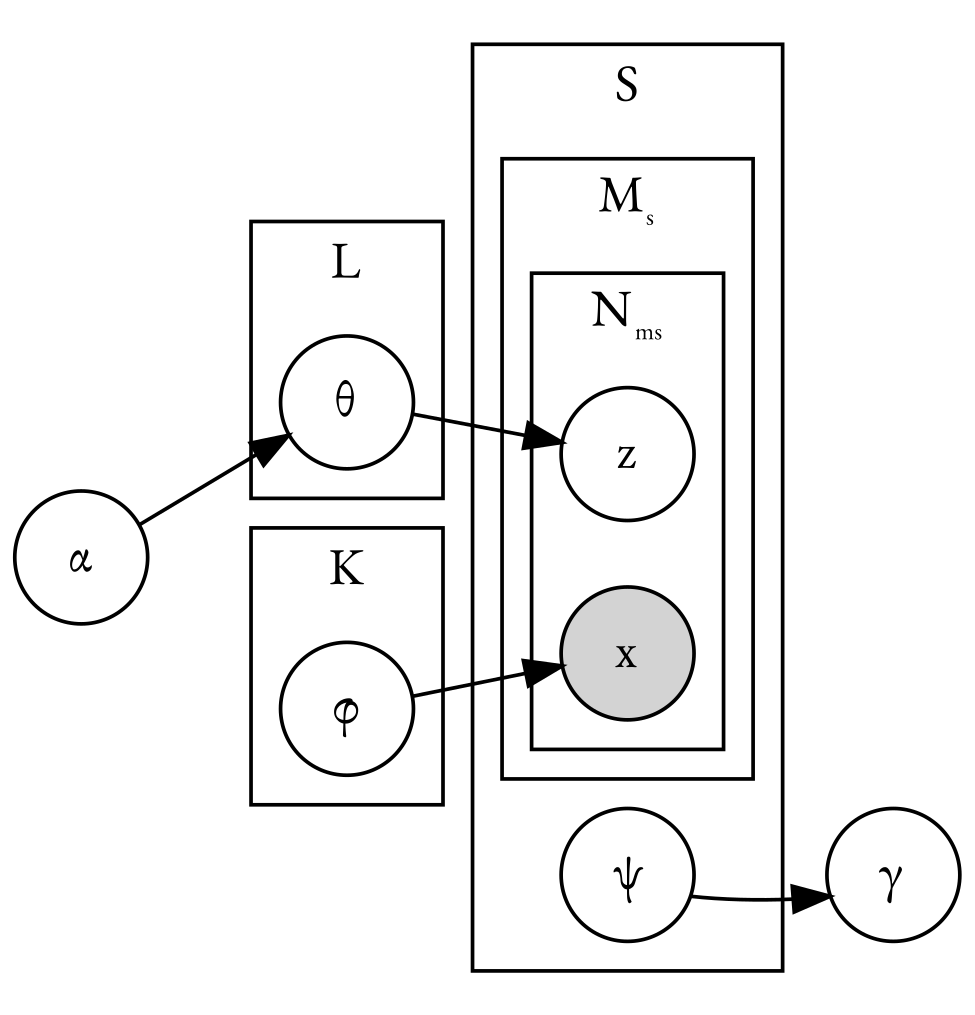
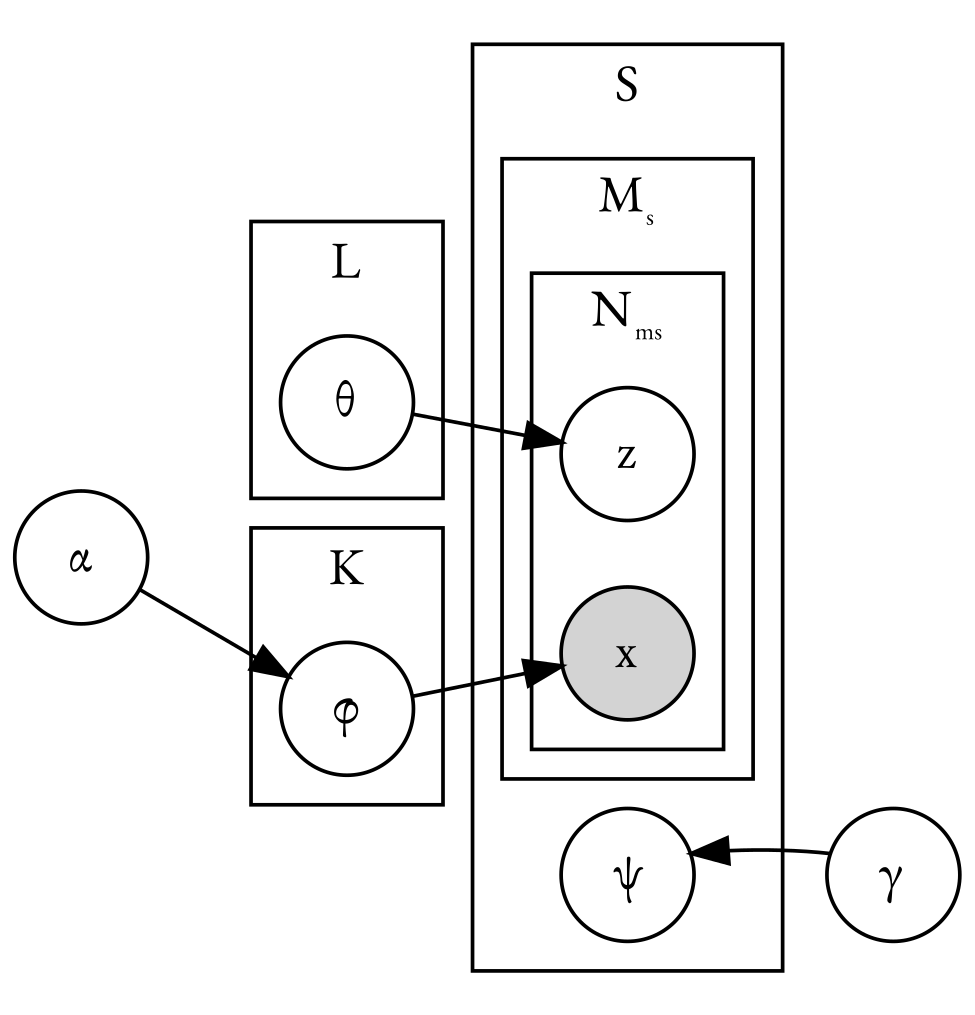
(198, 490) -> (198, 624)
(742, 900) -> (759, 850)
